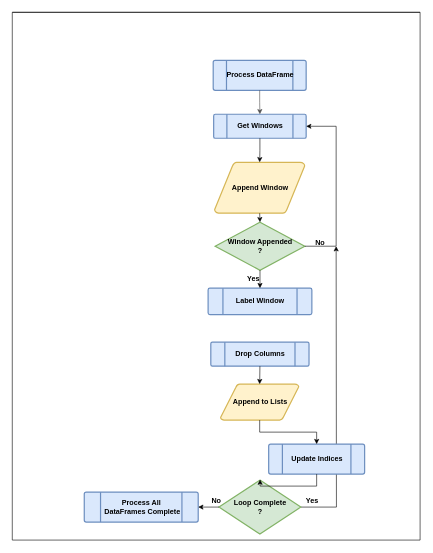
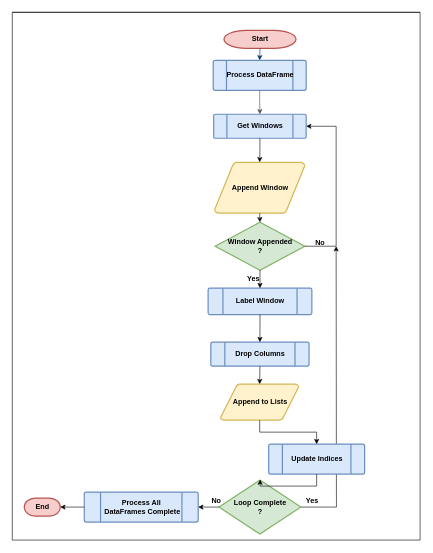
none -> (260, 39)
none -> (260, 53)
none -> (260, 336)
none -> (42, 507)
none -> (65, 507)
